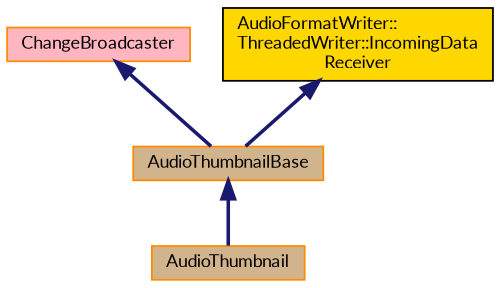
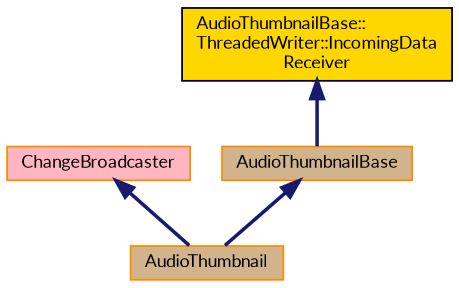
(358, 44) -> (317, 44)
(170, 110) -> (159, 219)
